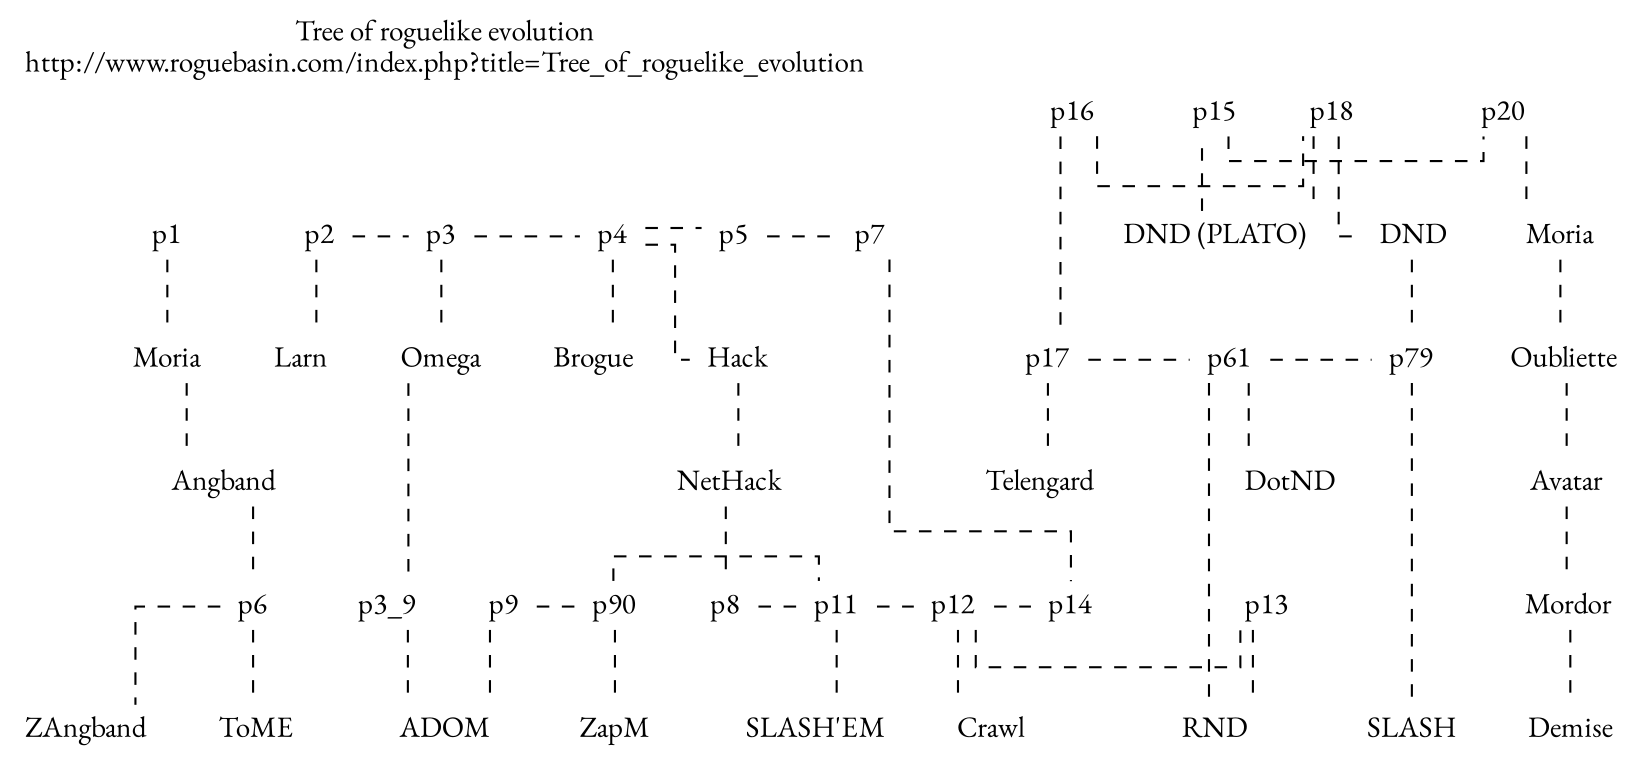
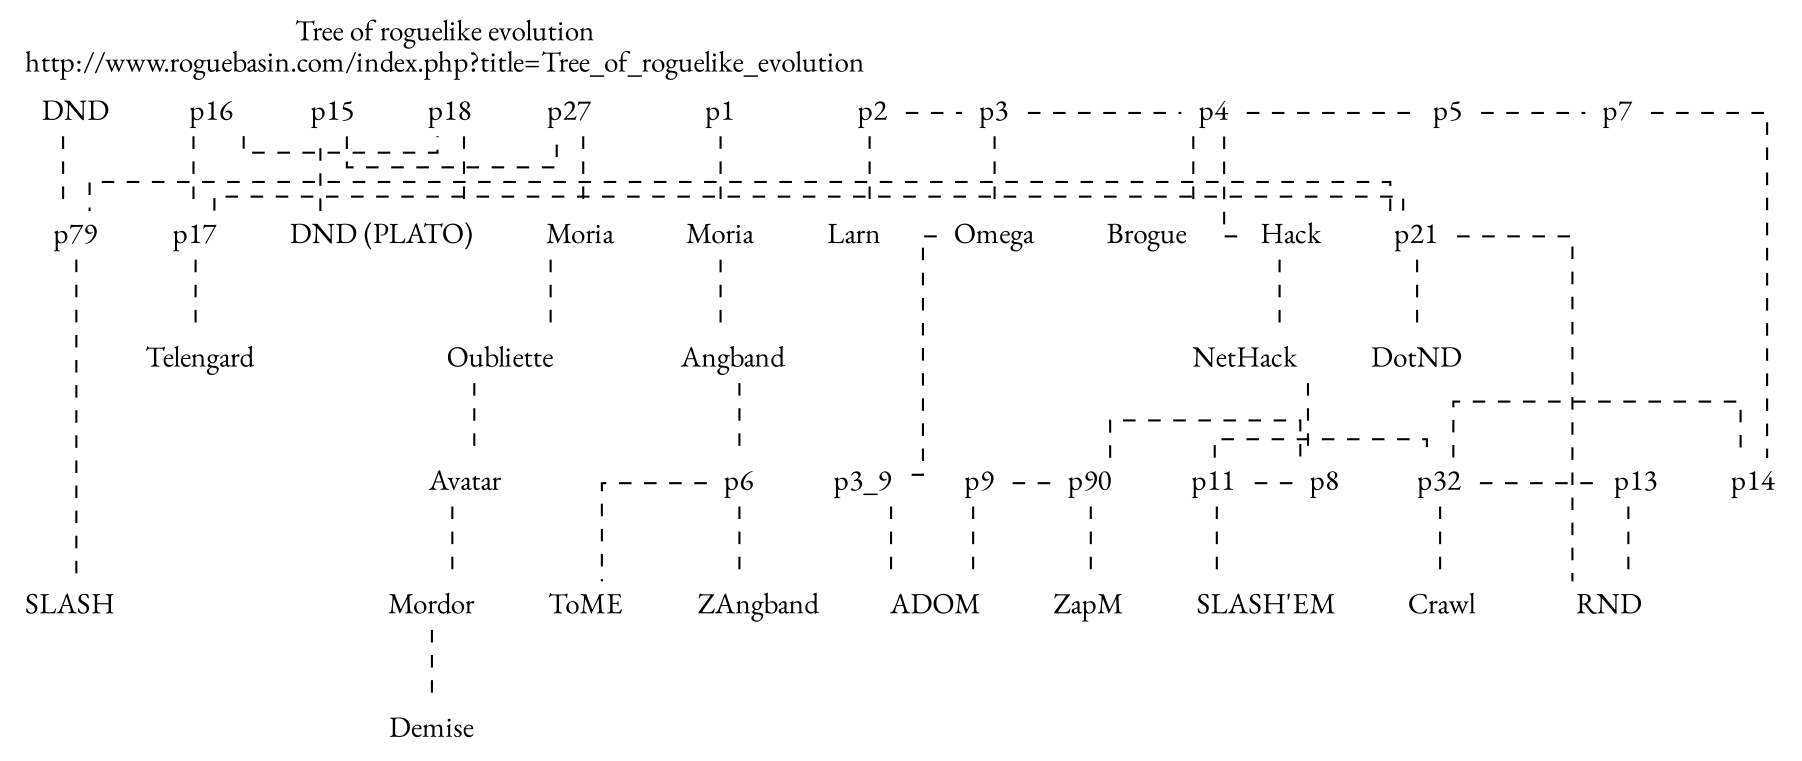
(1504, 112) -> (570, 112)
(1339, 198) -> none
(1230, 359) -> (1417, 235)
(710, 556) -> (1205, 420)
(954, 606) -> (1440, 482)
